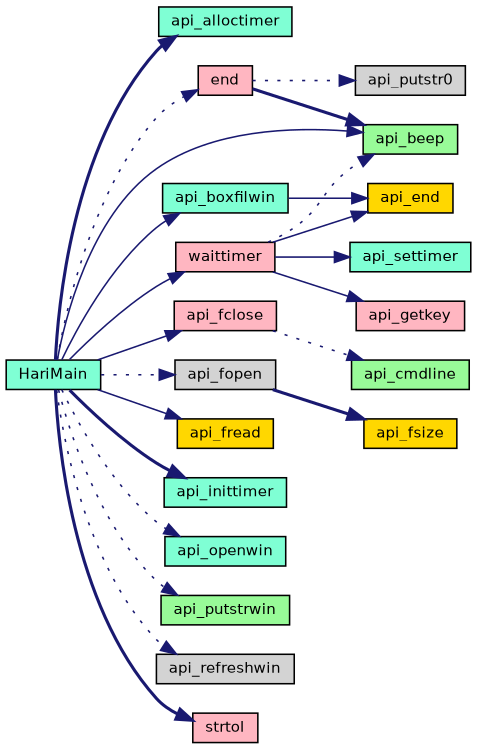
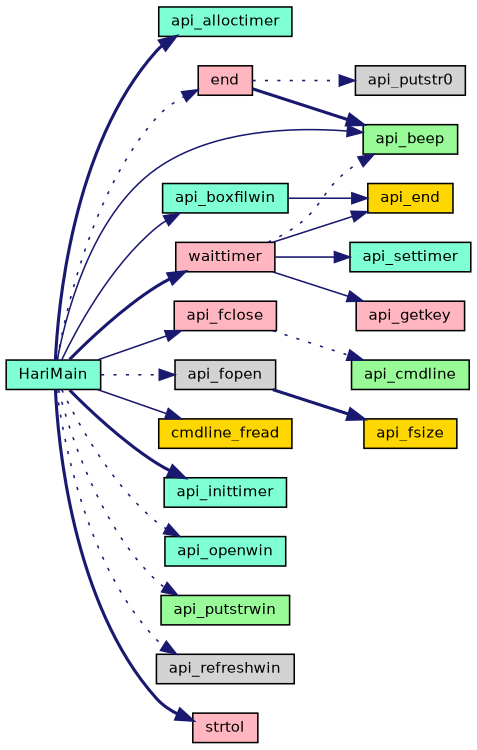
(117, 316) -> (117, 316)
(225, 434) -> (225, 434)
